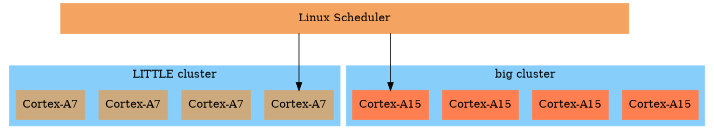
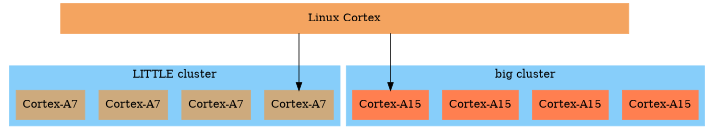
(345, 19) -> (345, 19)
